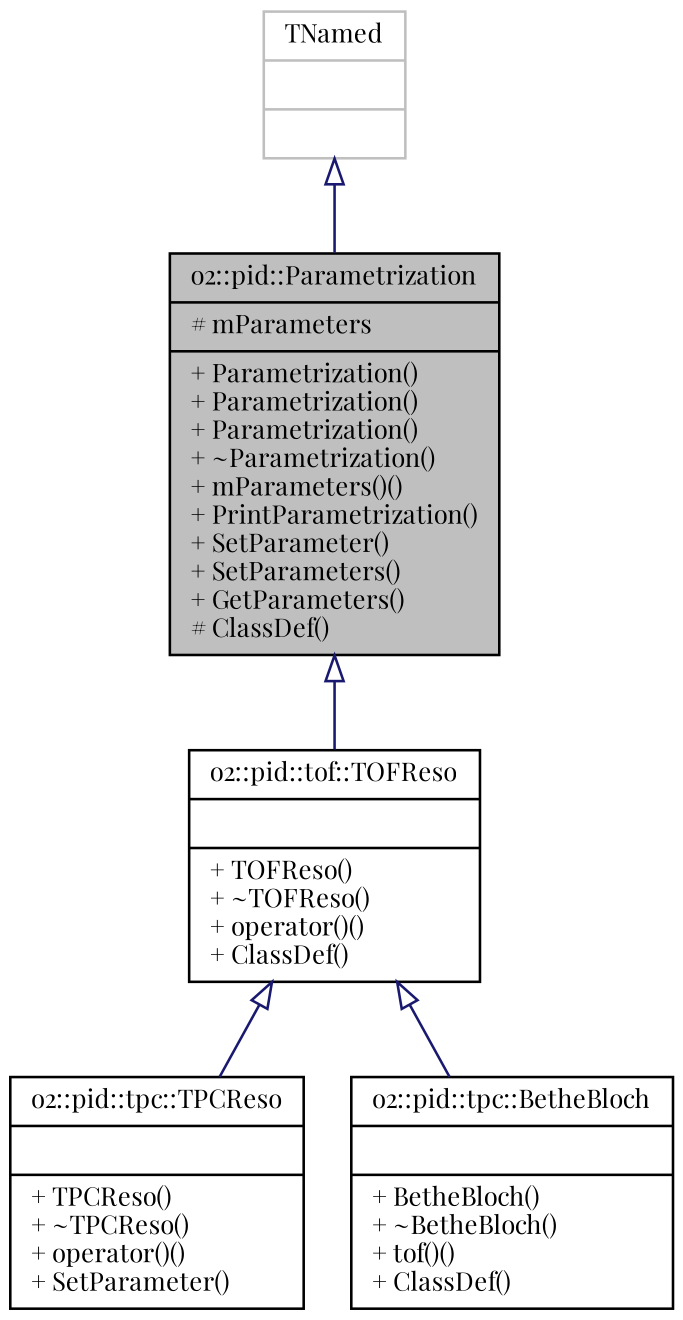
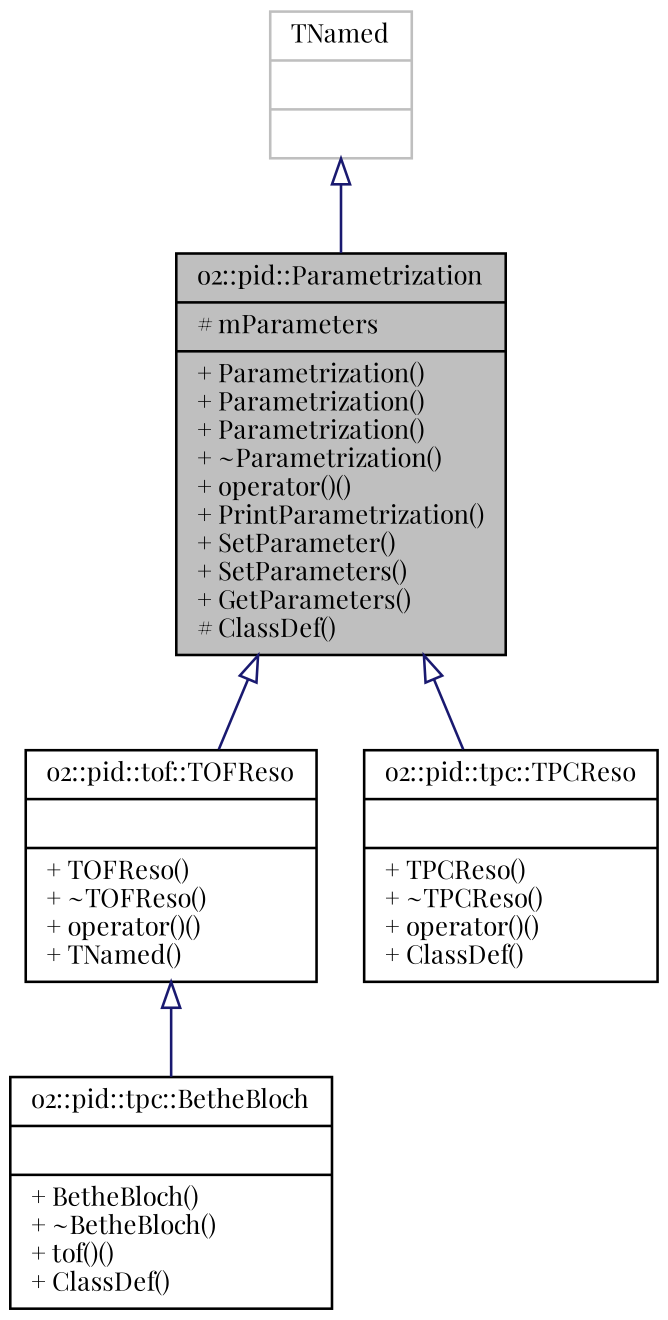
(297, 488) -> (275, 488)
(281, 956) -> (115, 956)
(240, 1041) -> (449, 714)
(131, 1283) -> (456, 956)
